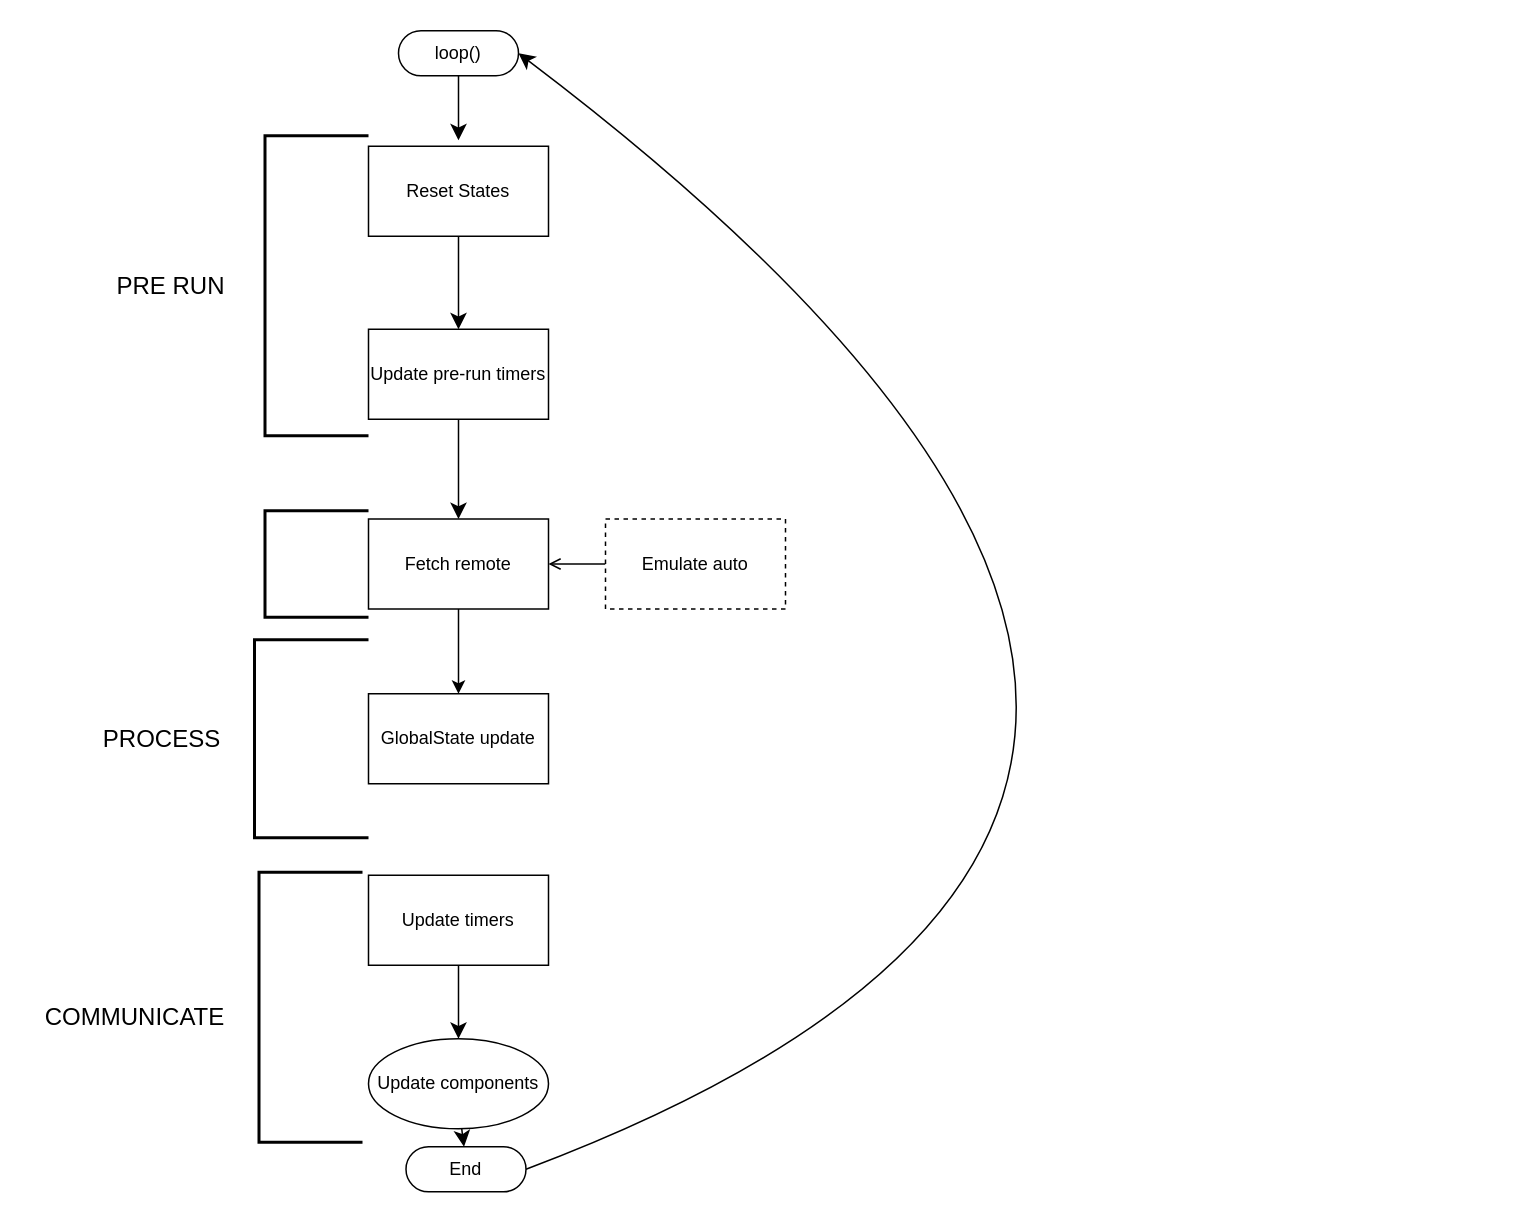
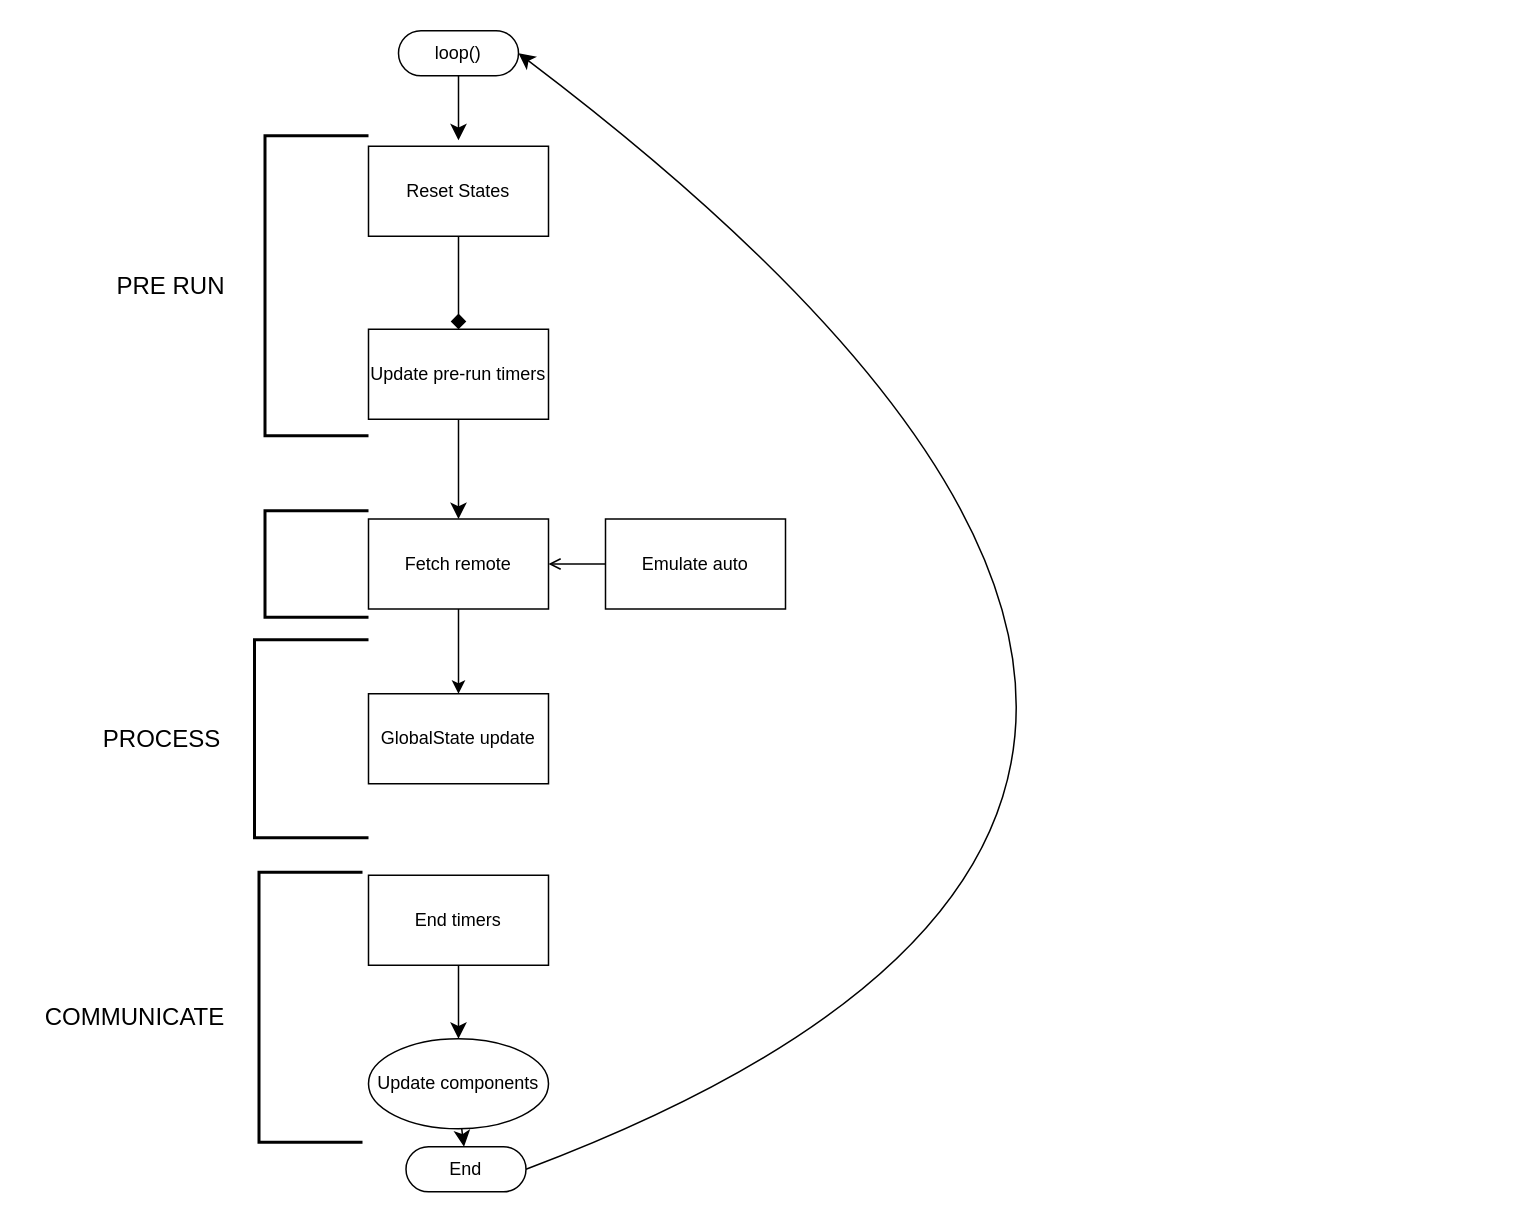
(458, 315) -> (458, 314)
(695, 564) -> (695, 564)
(458, 920) -> (458, 920)
